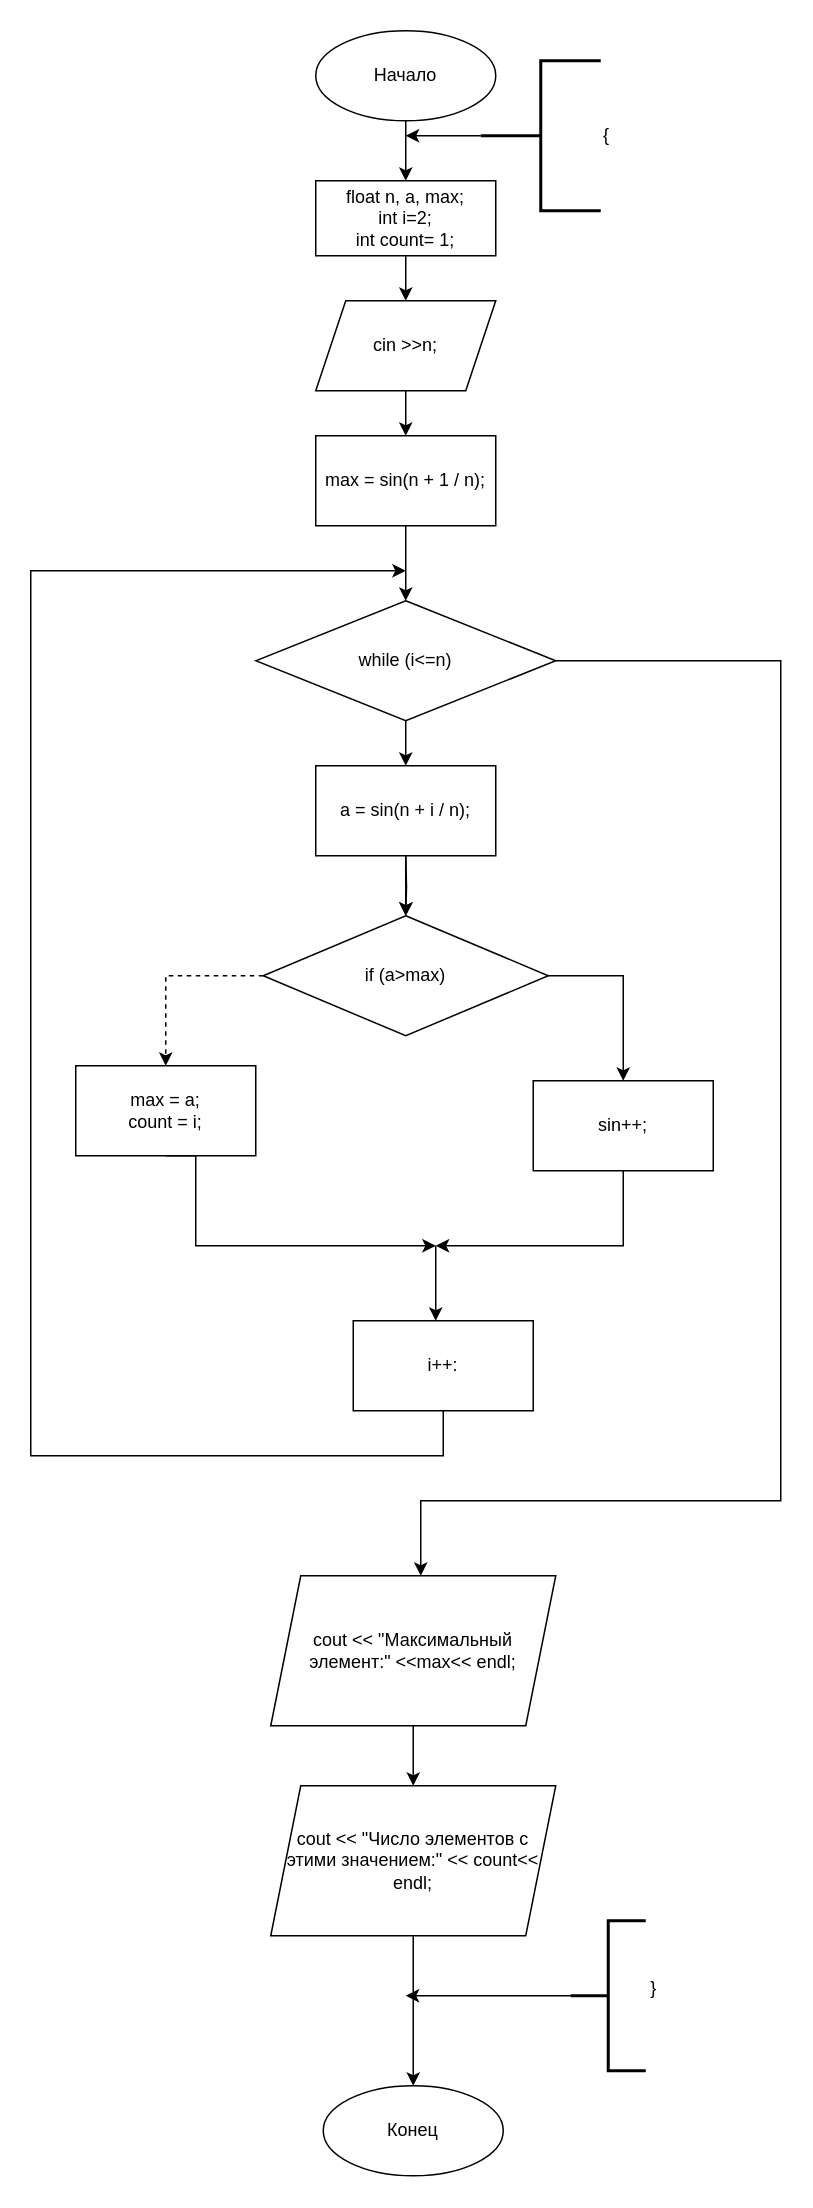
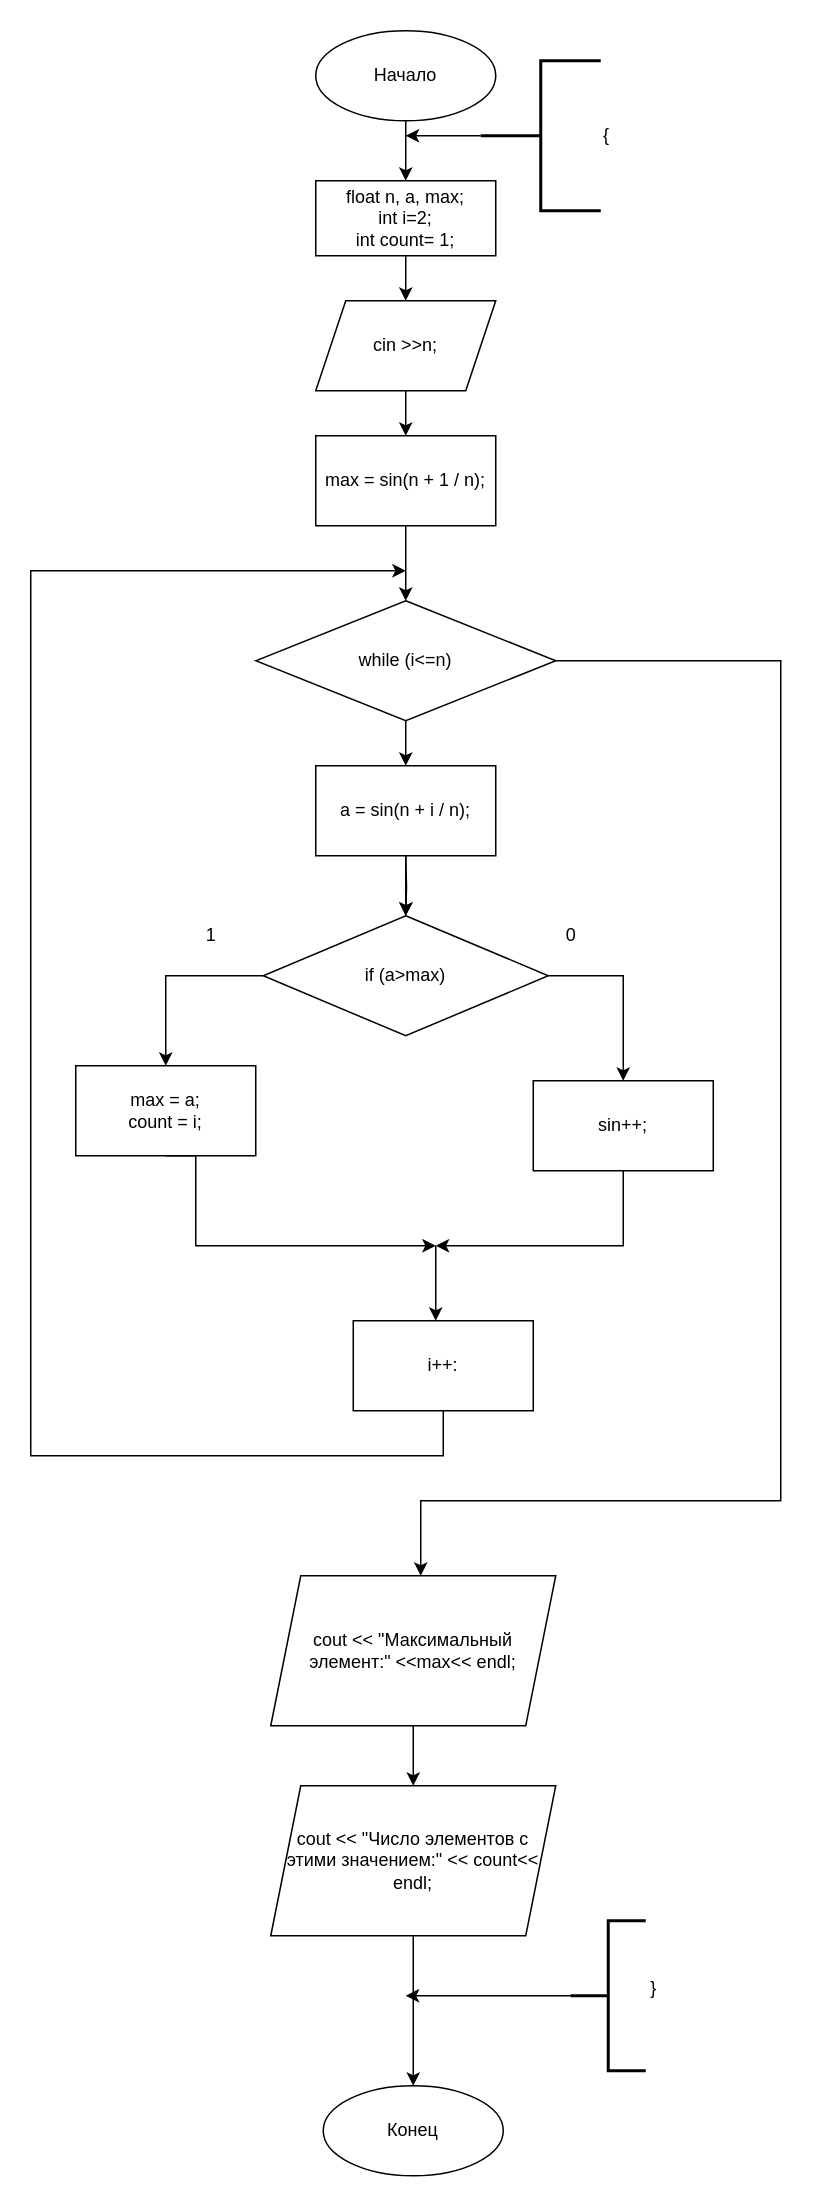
none -> (211, 935)
none -> (571, 935)
(173, 976) -> (173, 976)
